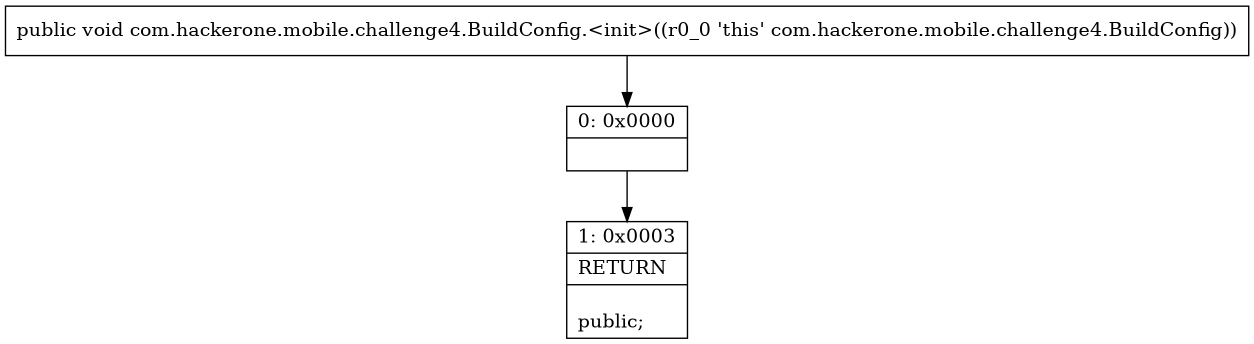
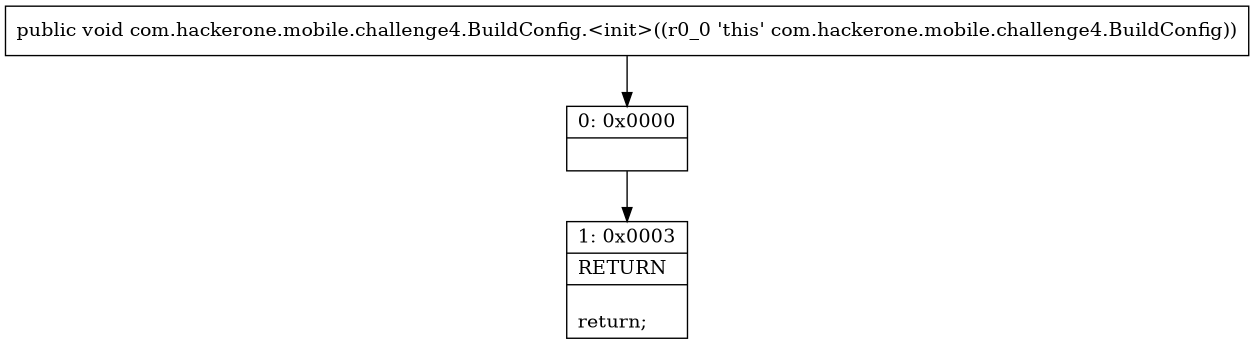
(611, 322) -> (613, 322)
